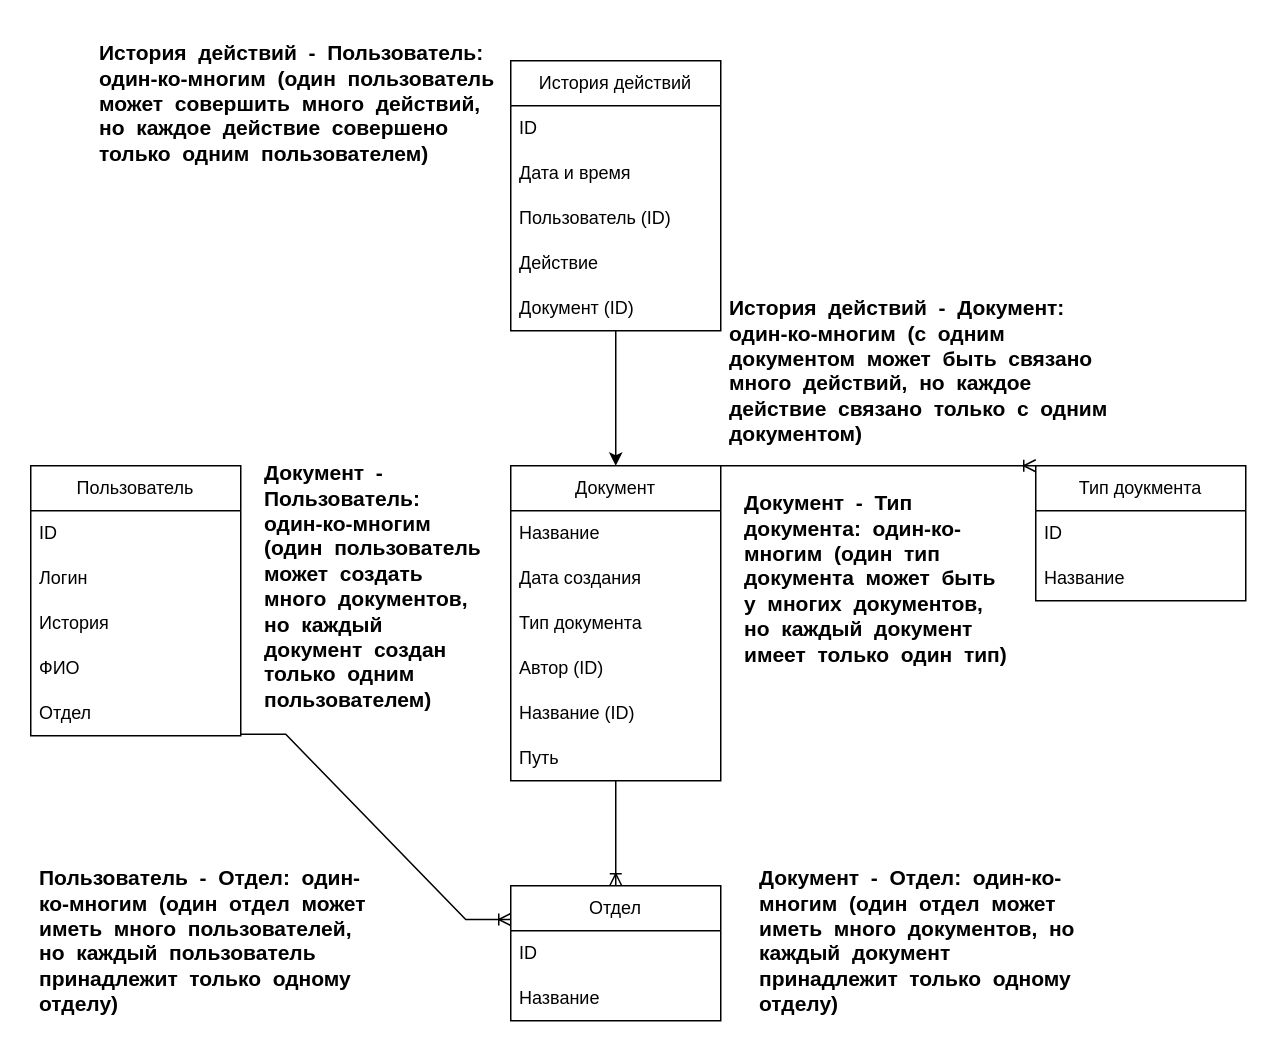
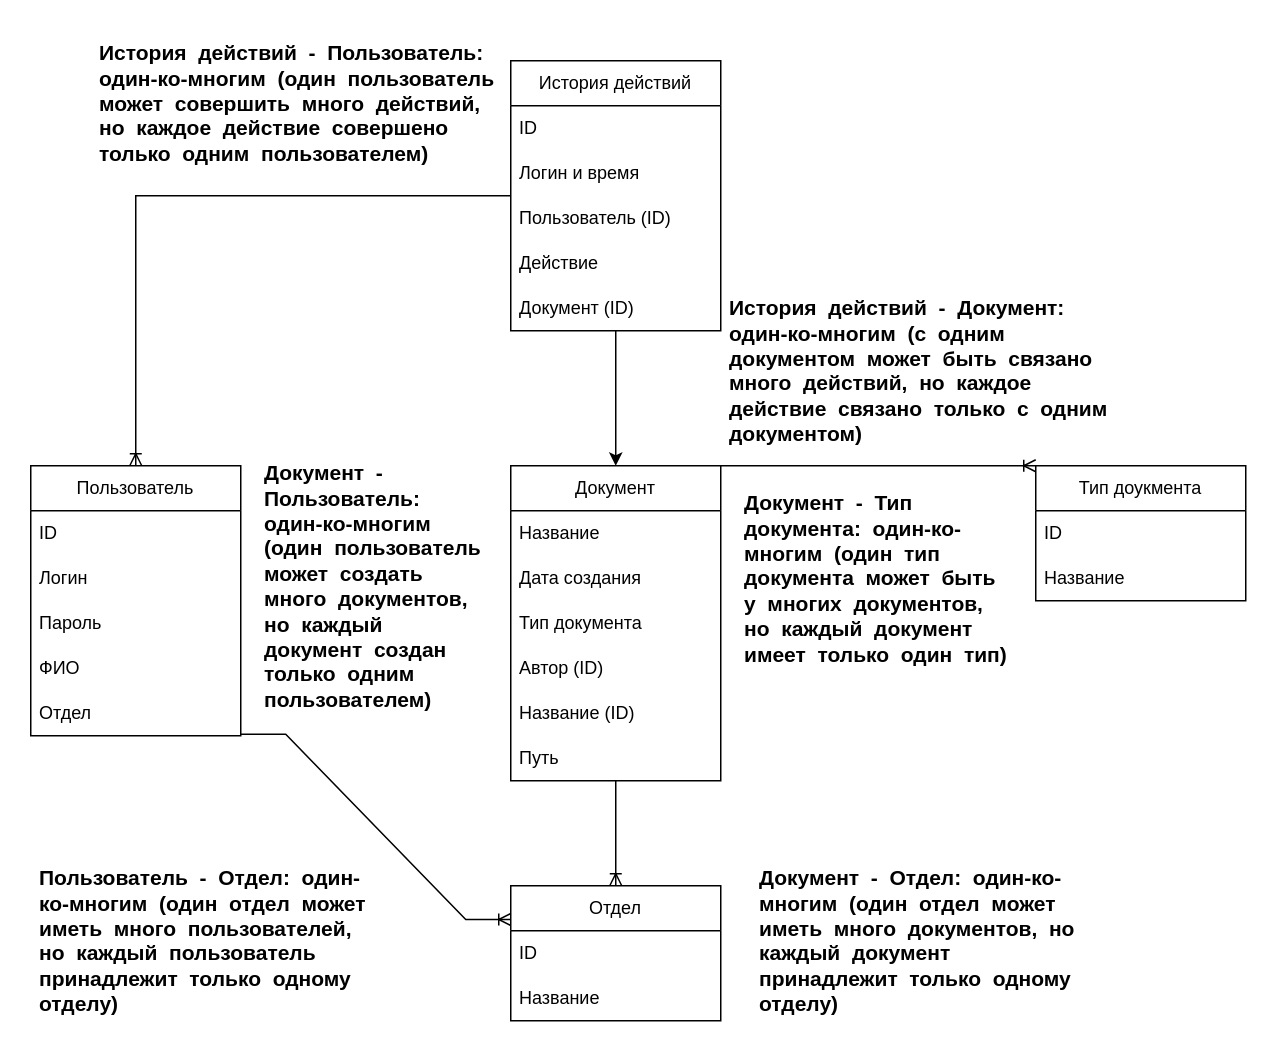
(576, 173) -> (581, 173)
none -> (187, 196)
(75, 623) -> (70, 623)
